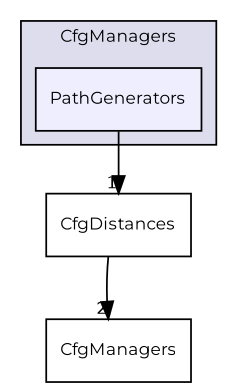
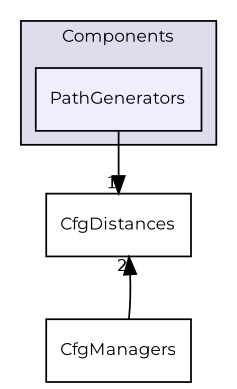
(119, 38) -> (119, 38)
(107, 279) -> (130, 297)
